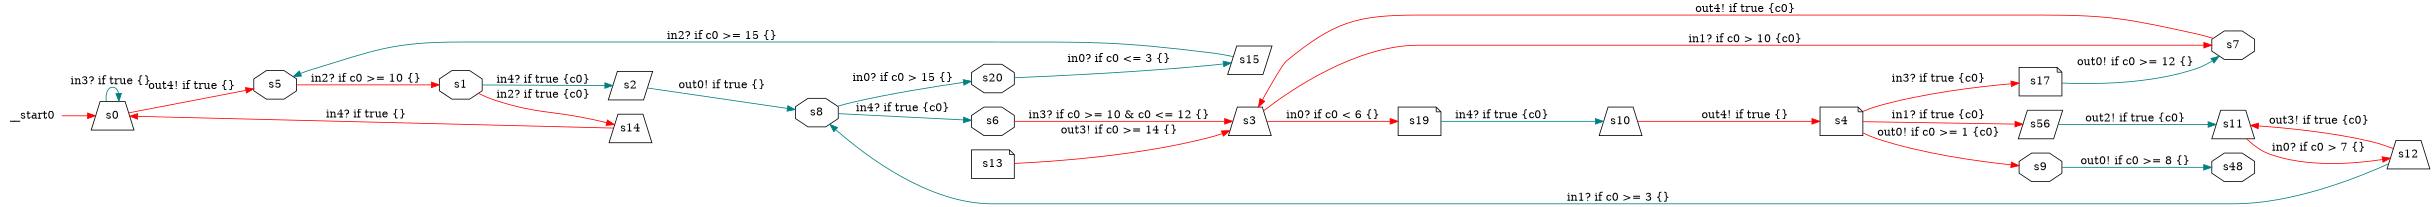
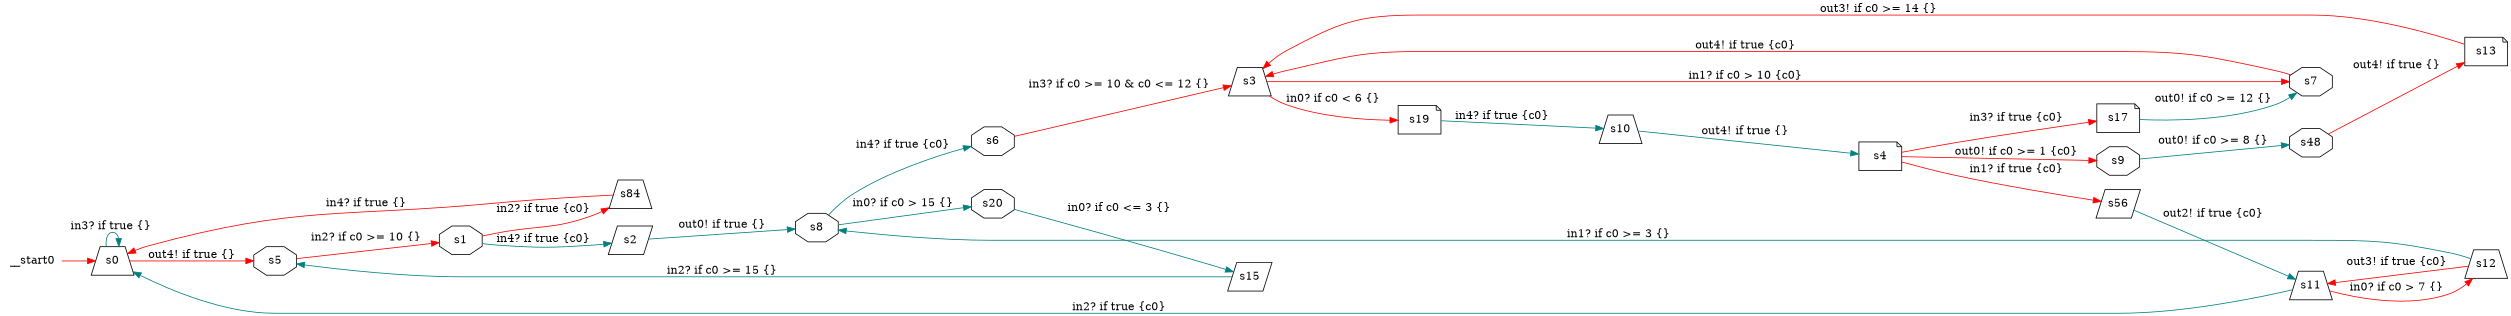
none -> (2393, 100)
(1725, 121) -> (1744, 142)
(630, 128) -> (630, 194)
none -> (1214, 313)
